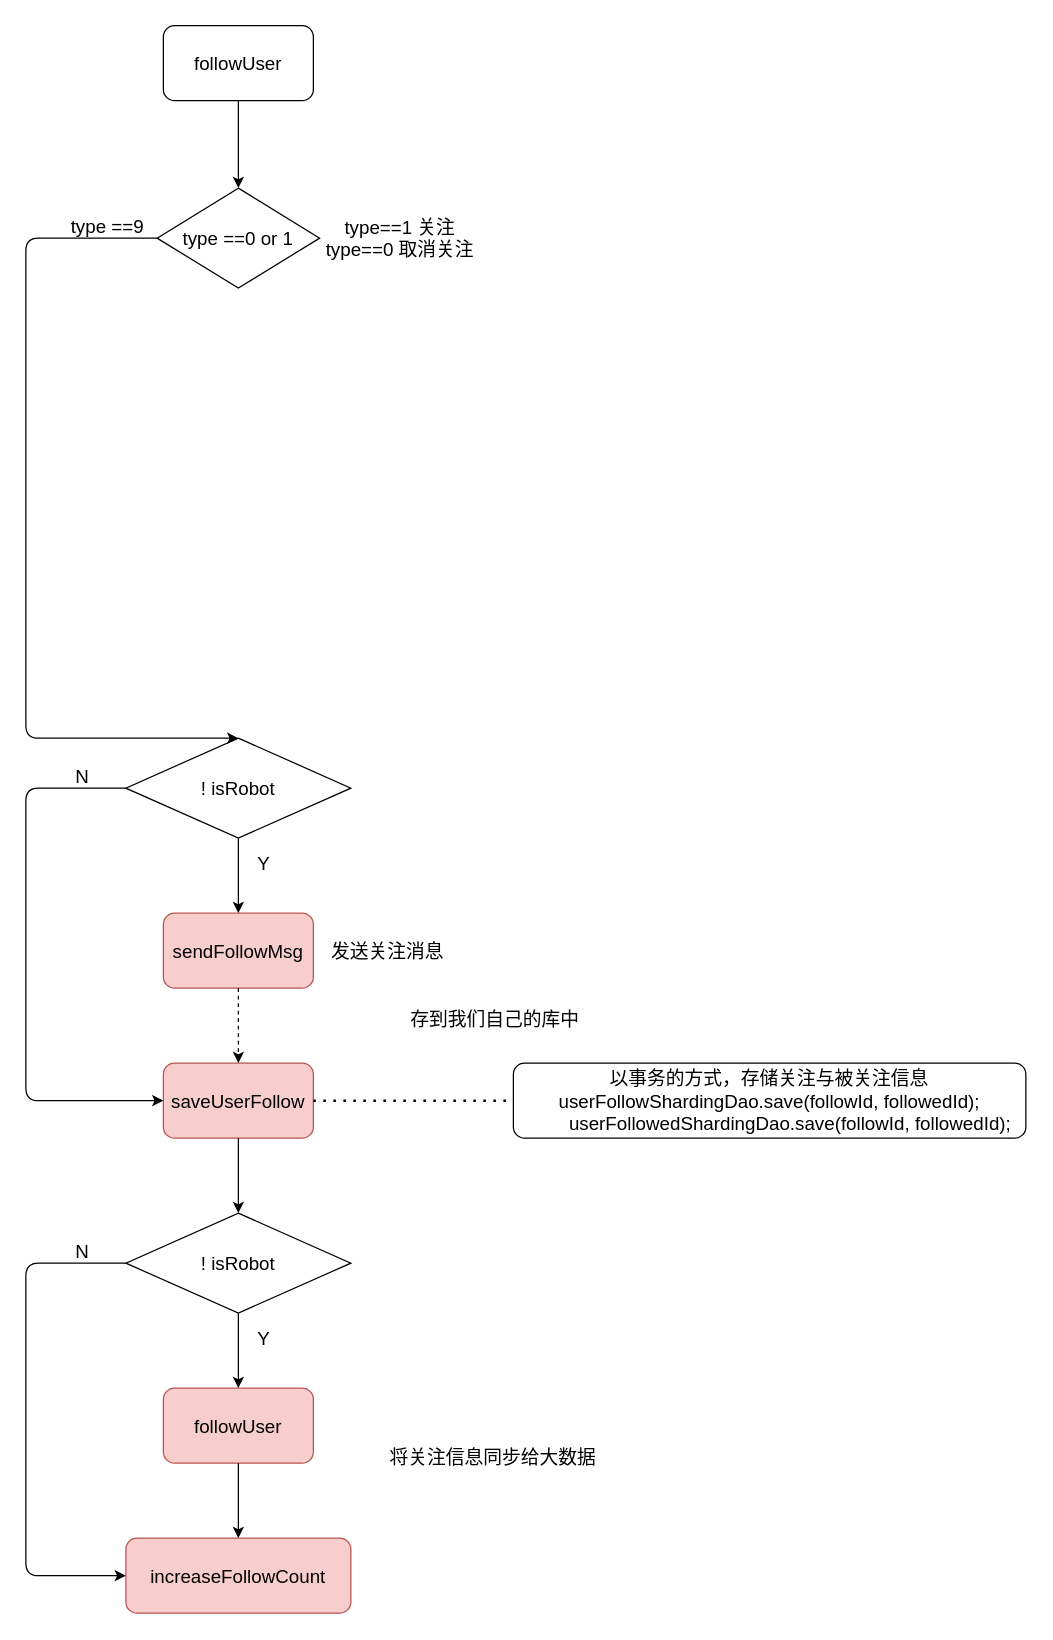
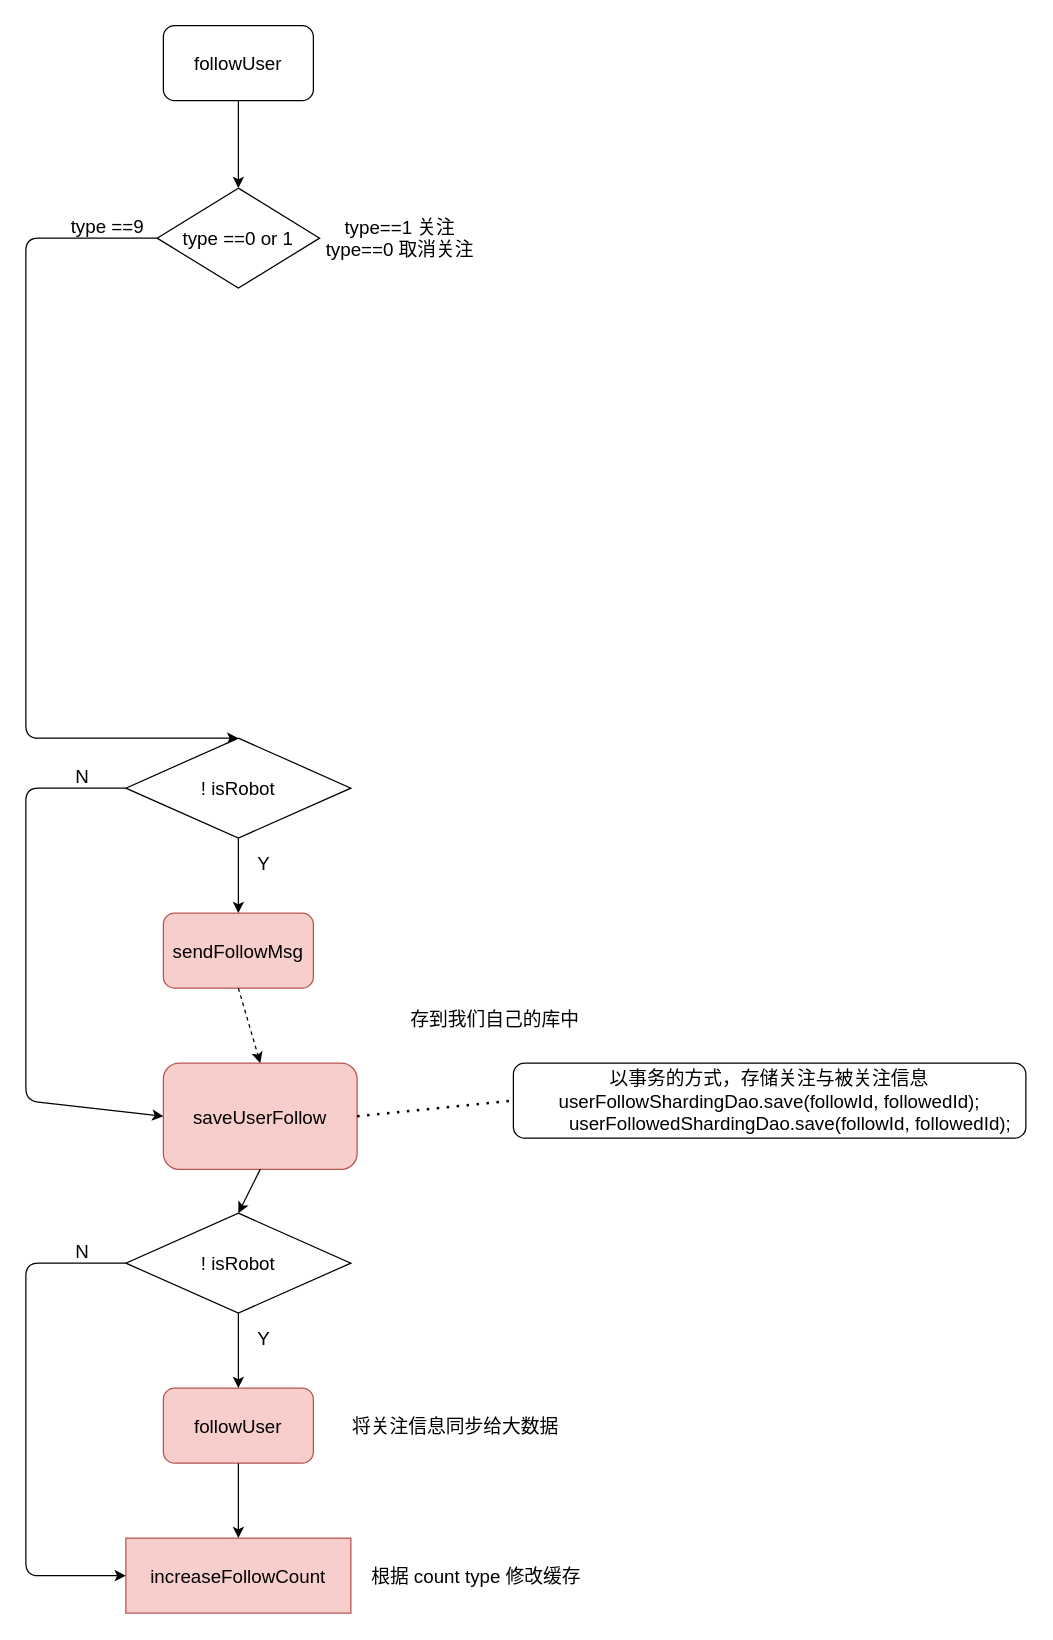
(387, 951) -> none
(238, 1101) -> (260, 1116)
(493, 1457) -> (456, 1426)
(238, 1576) -> (238, 1576)
none -> (476, 1576)
